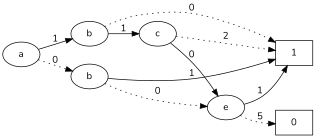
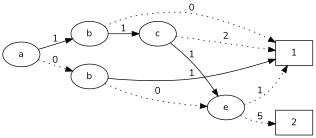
(192, 55) -> (192, 55)
(267, 92) -> (267, 92)
(294, 123) -> (294, 123)
